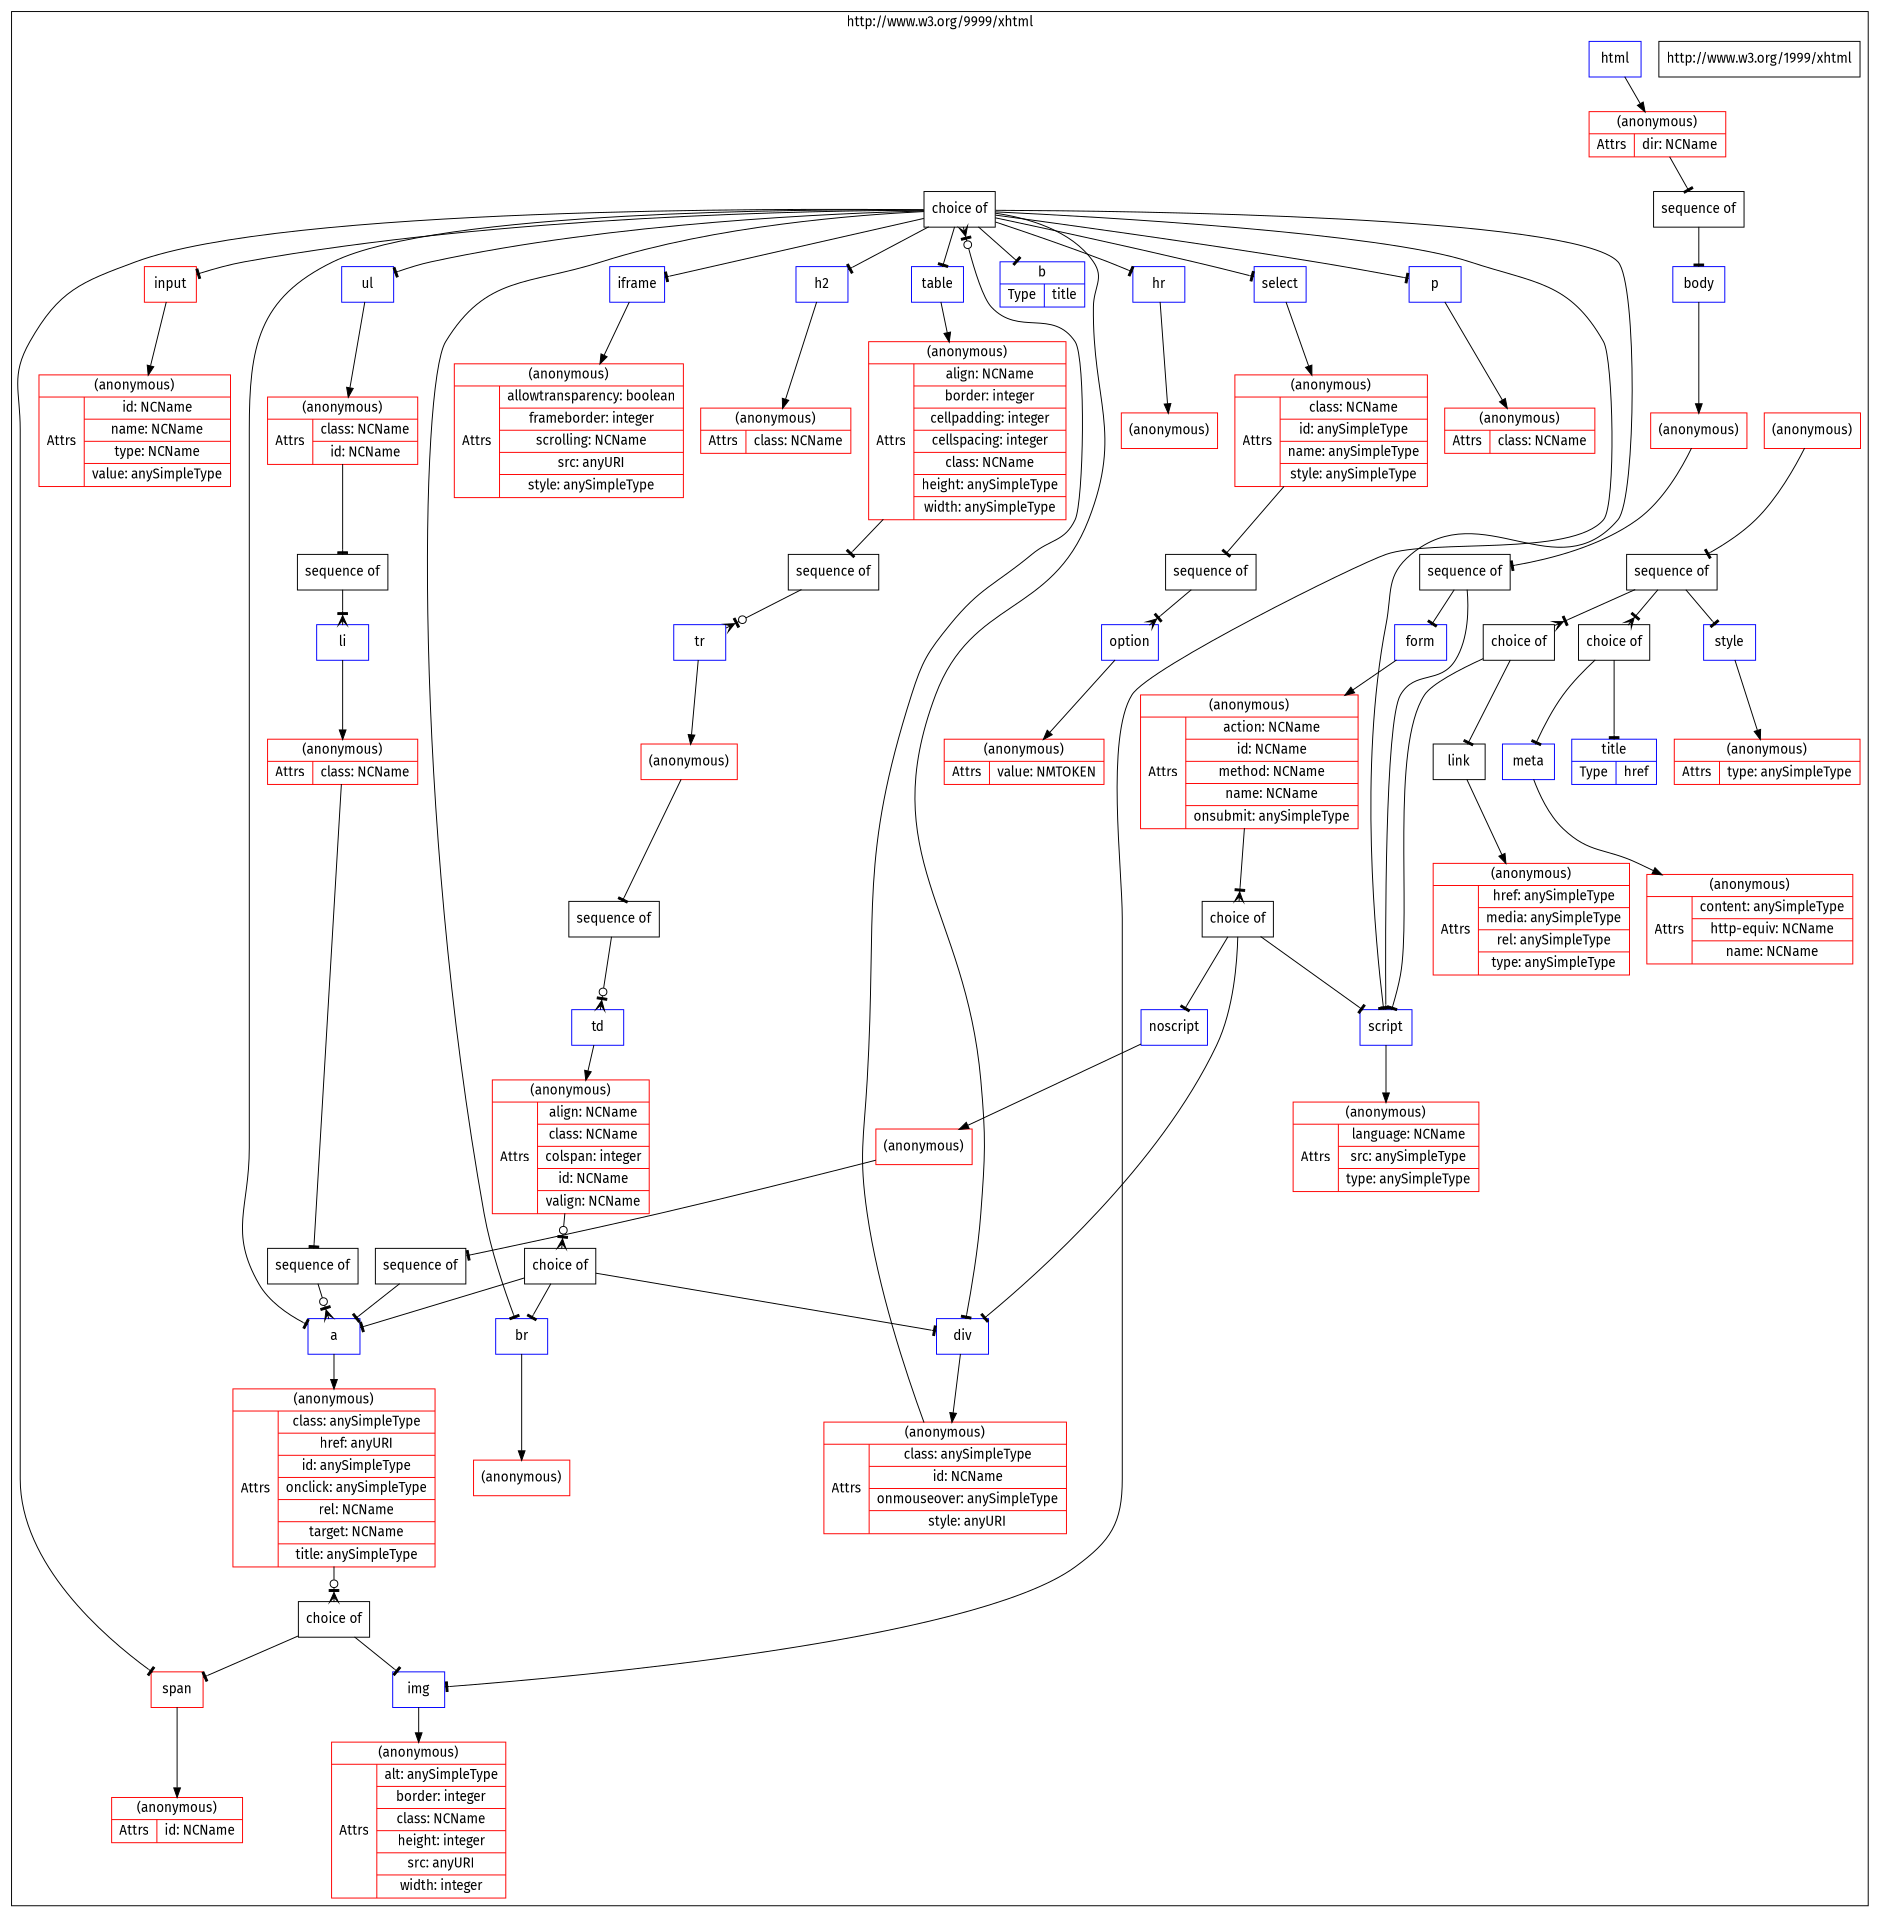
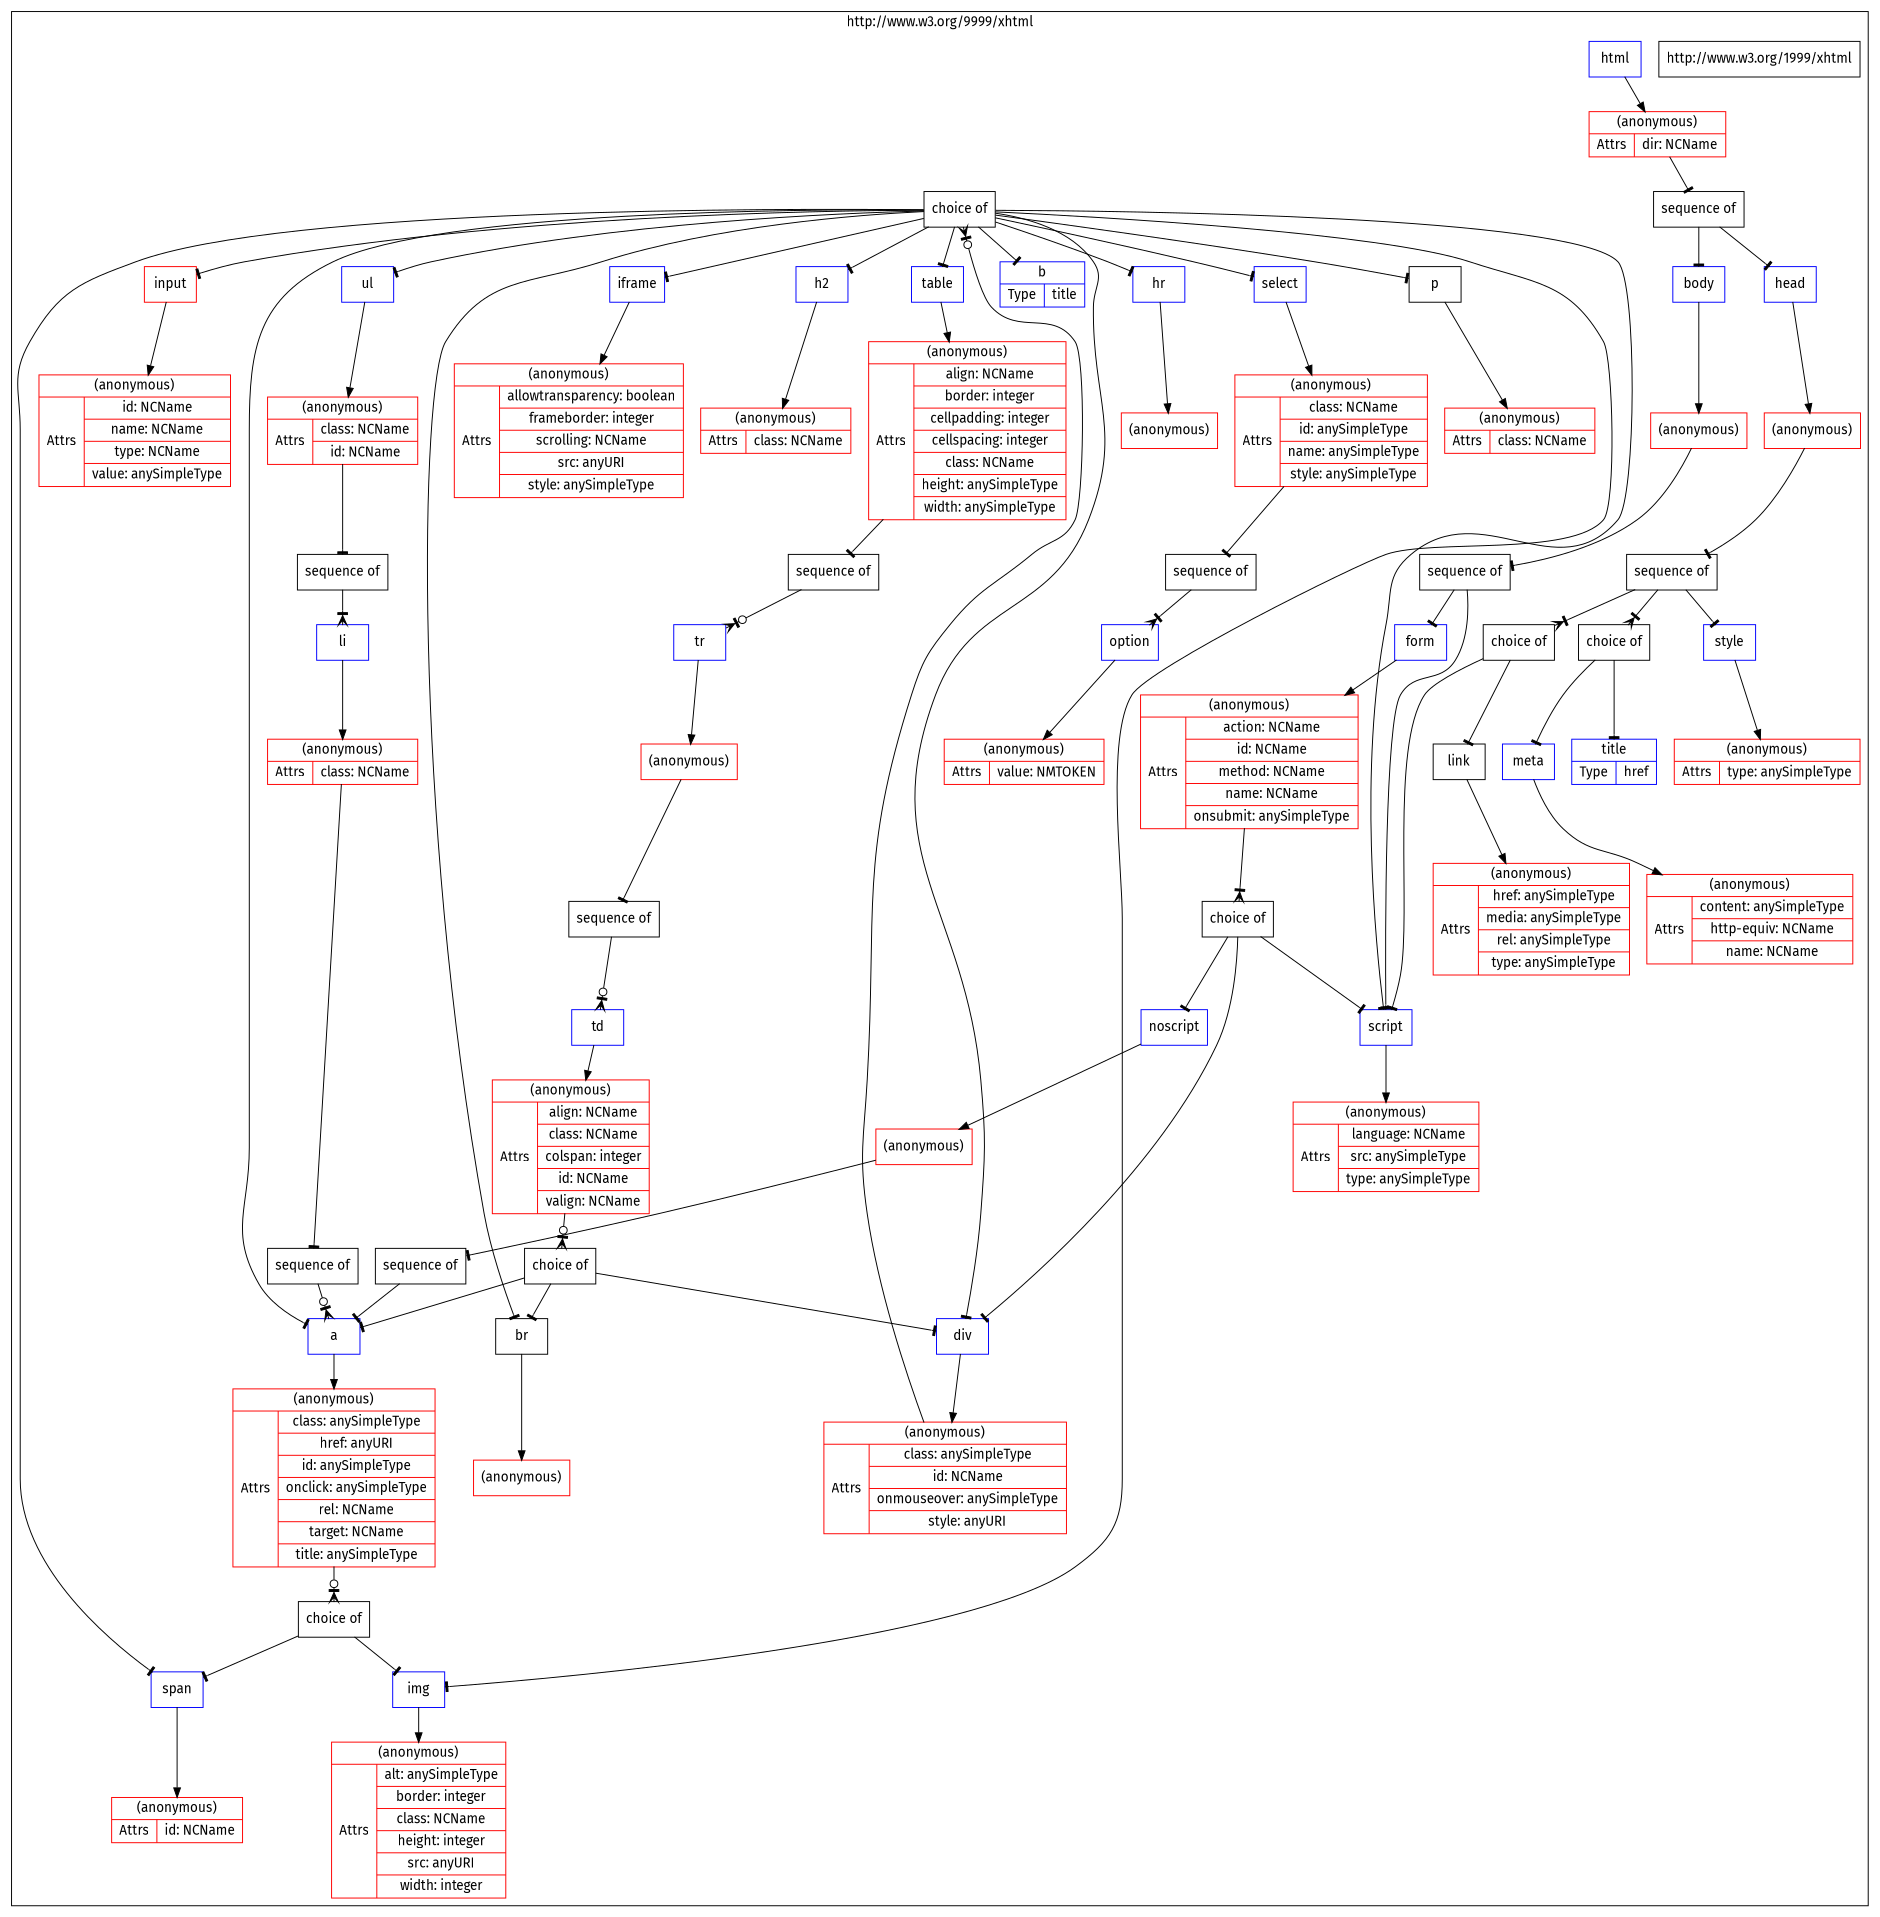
(1435, 284) -> (1435, 284)
none -> (1790, 284)
(522, 1336) -> (522, 1336)
(177, 1690) -> (177, 1690)
